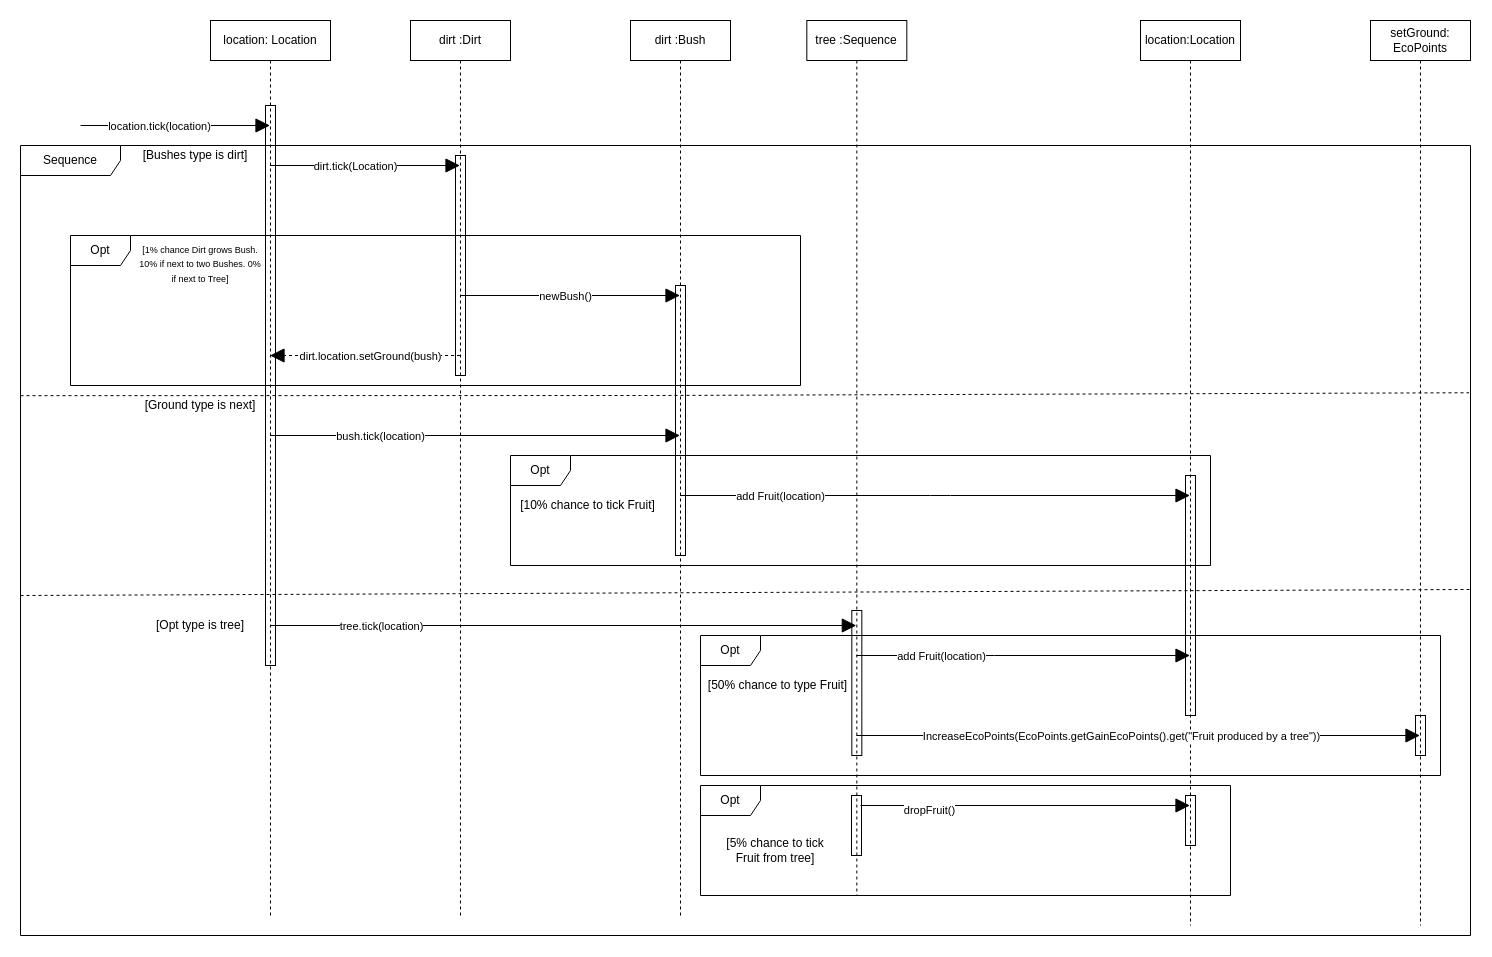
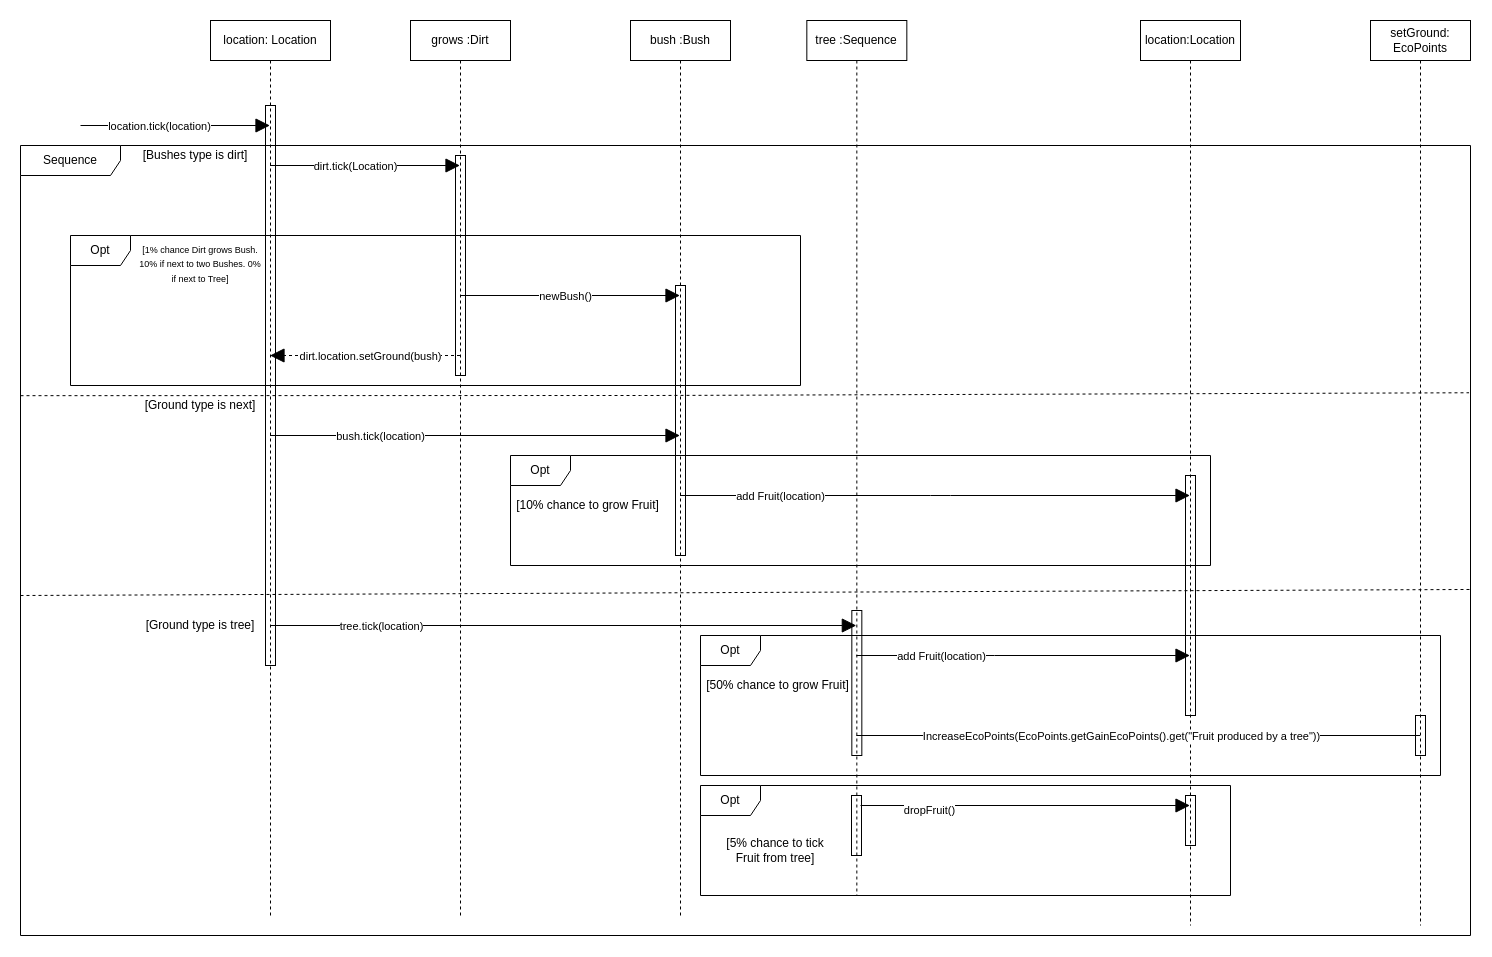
(461, 41) -> (461, 41)
(681, 41) -> (681, 41)
(588, 506) -> (588, 506)
(201, 626) -> (201, 626)
(778, 686) -> (778, 686)
(1404, 736) -> (1410, 736)
